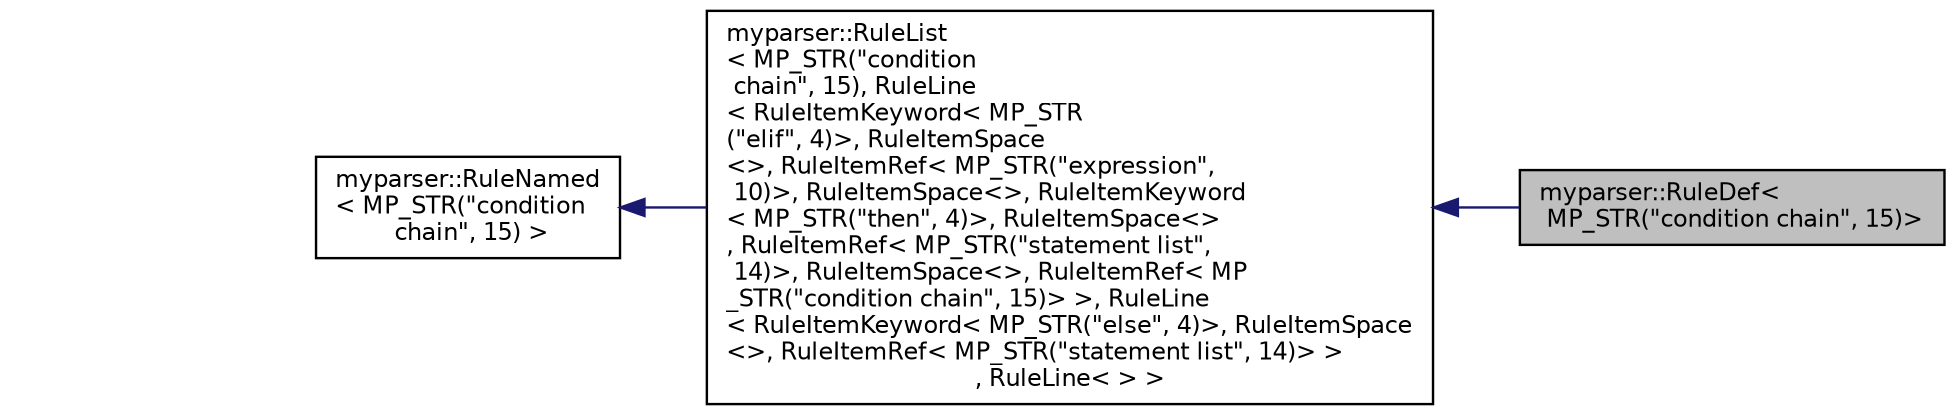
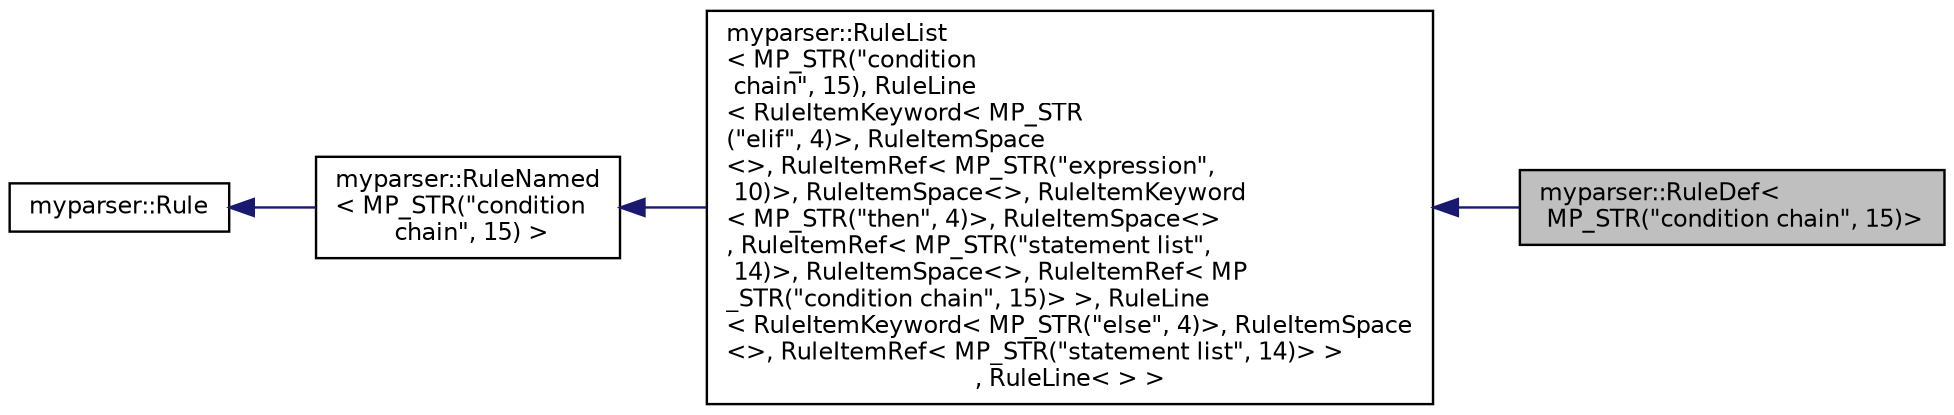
none -> (119, 207)
